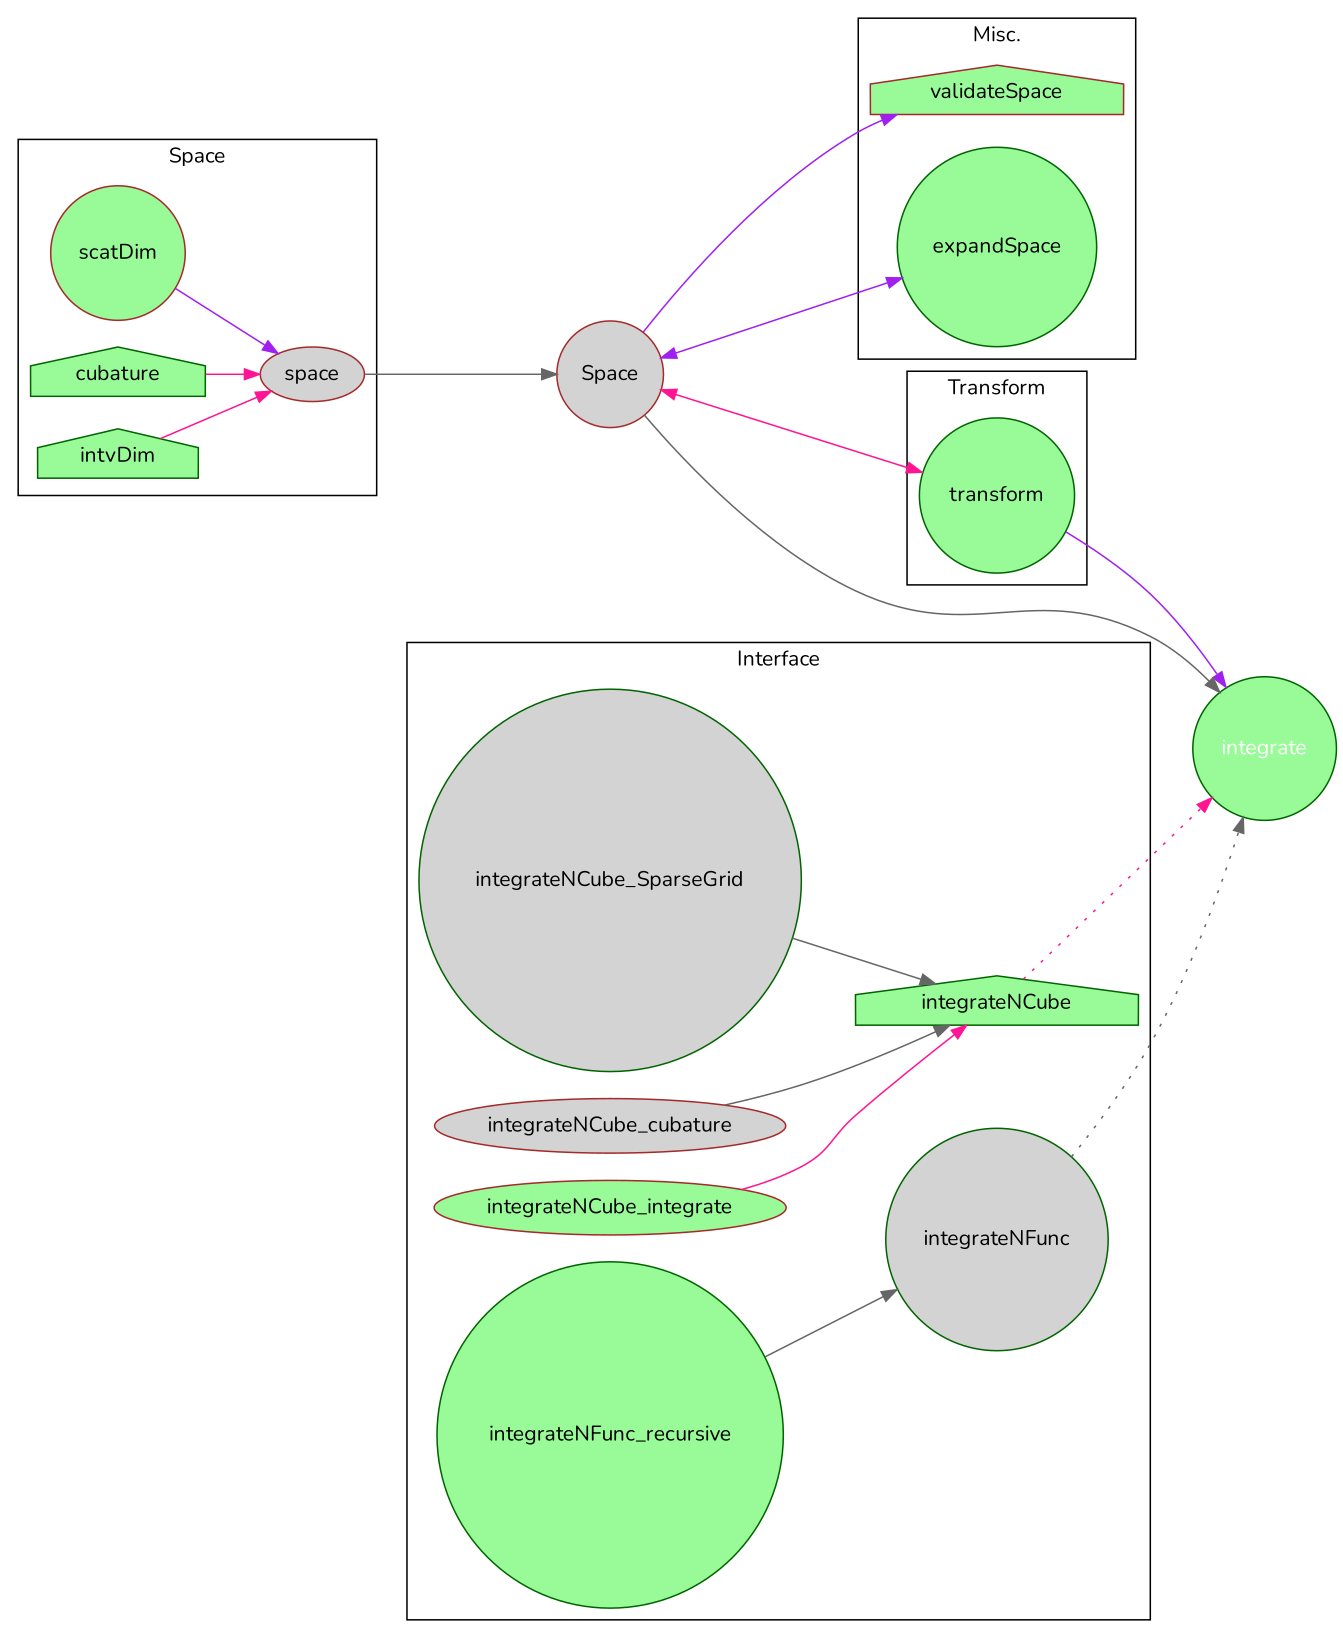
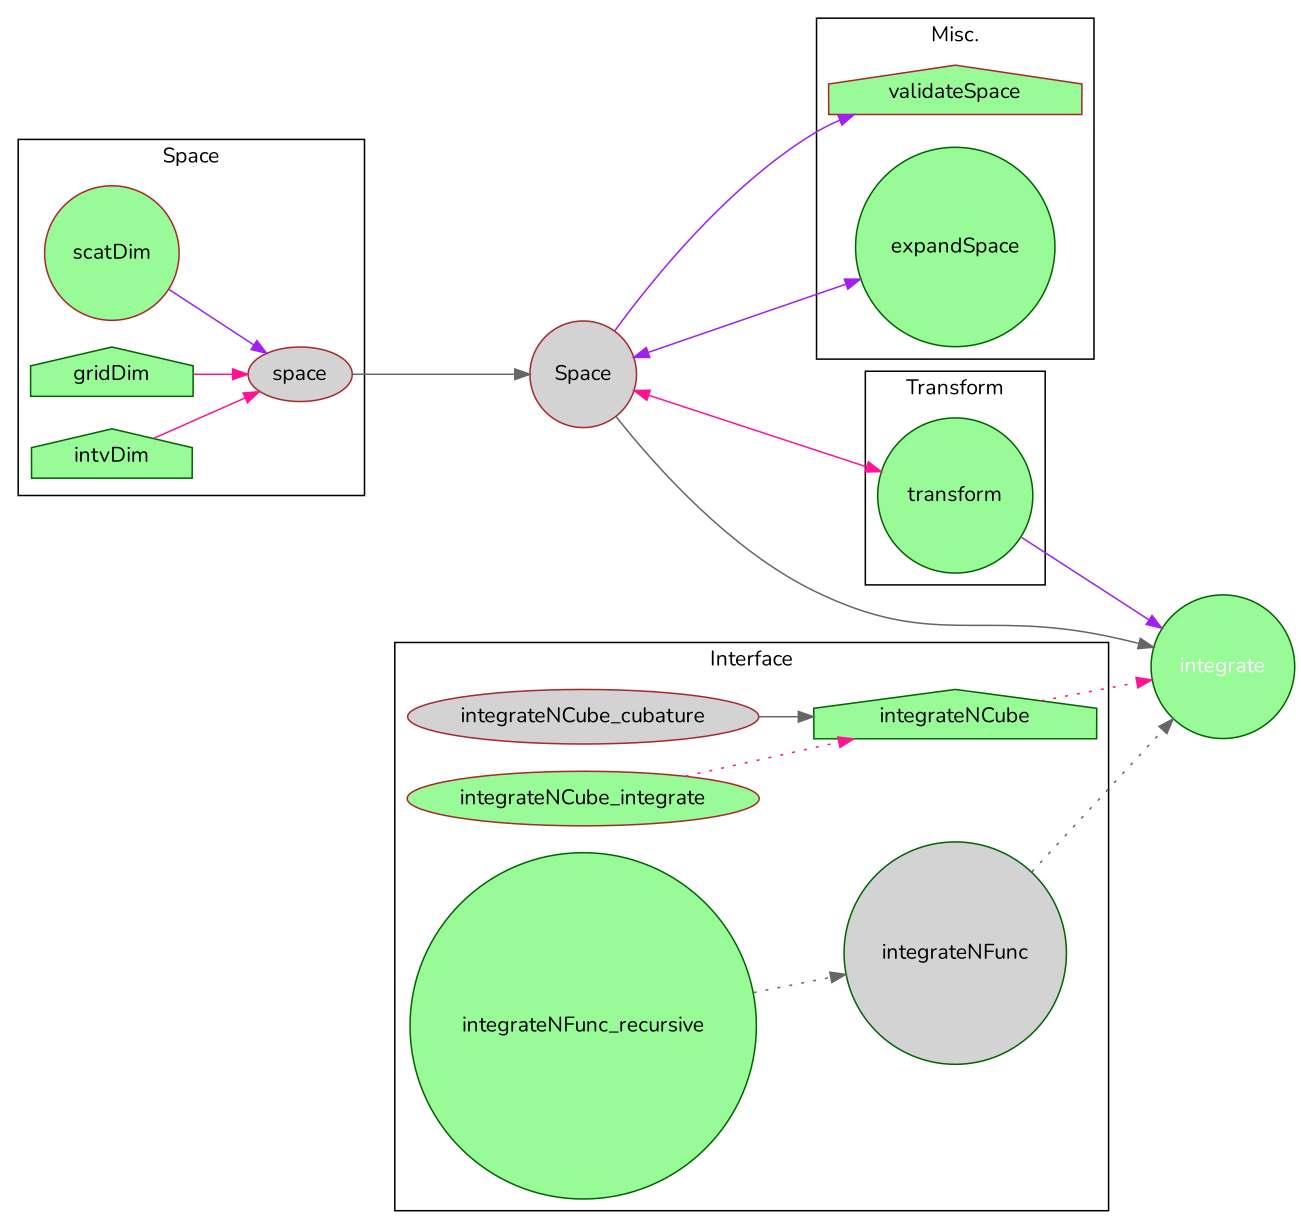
(118, 374) -> (112, 374)
(610, 880) -> none
(851, 1119) -> (762, 759)
(824, 1327) -> (792, 985)
